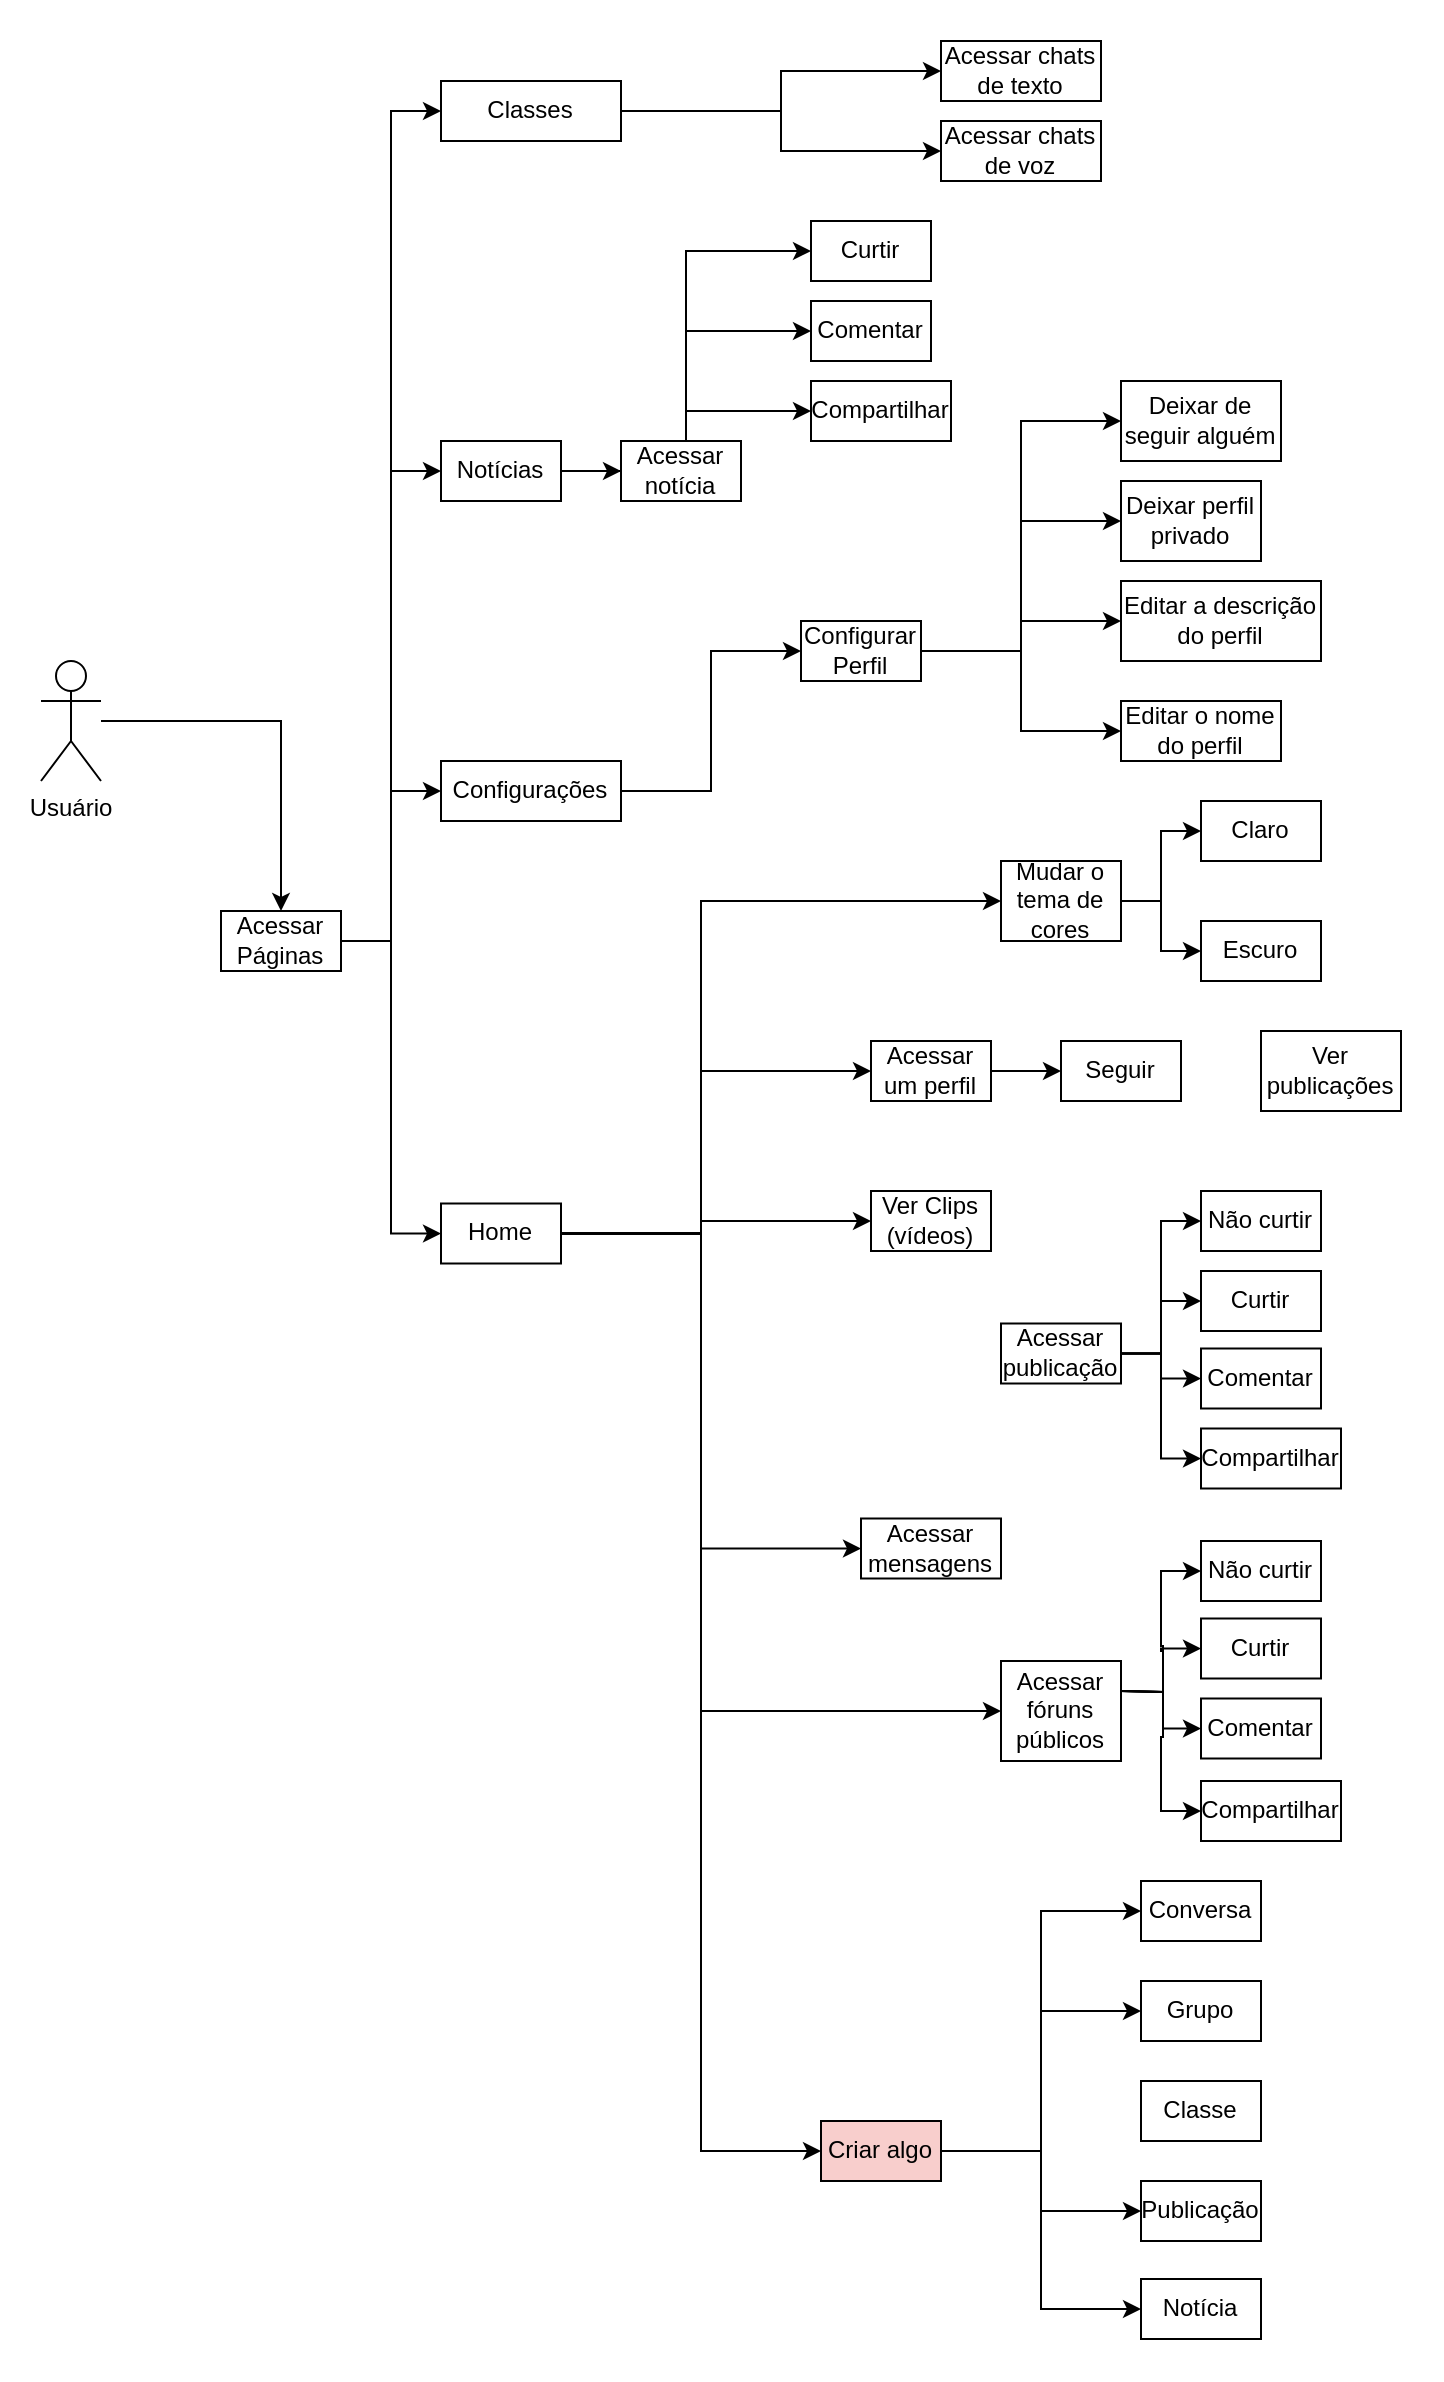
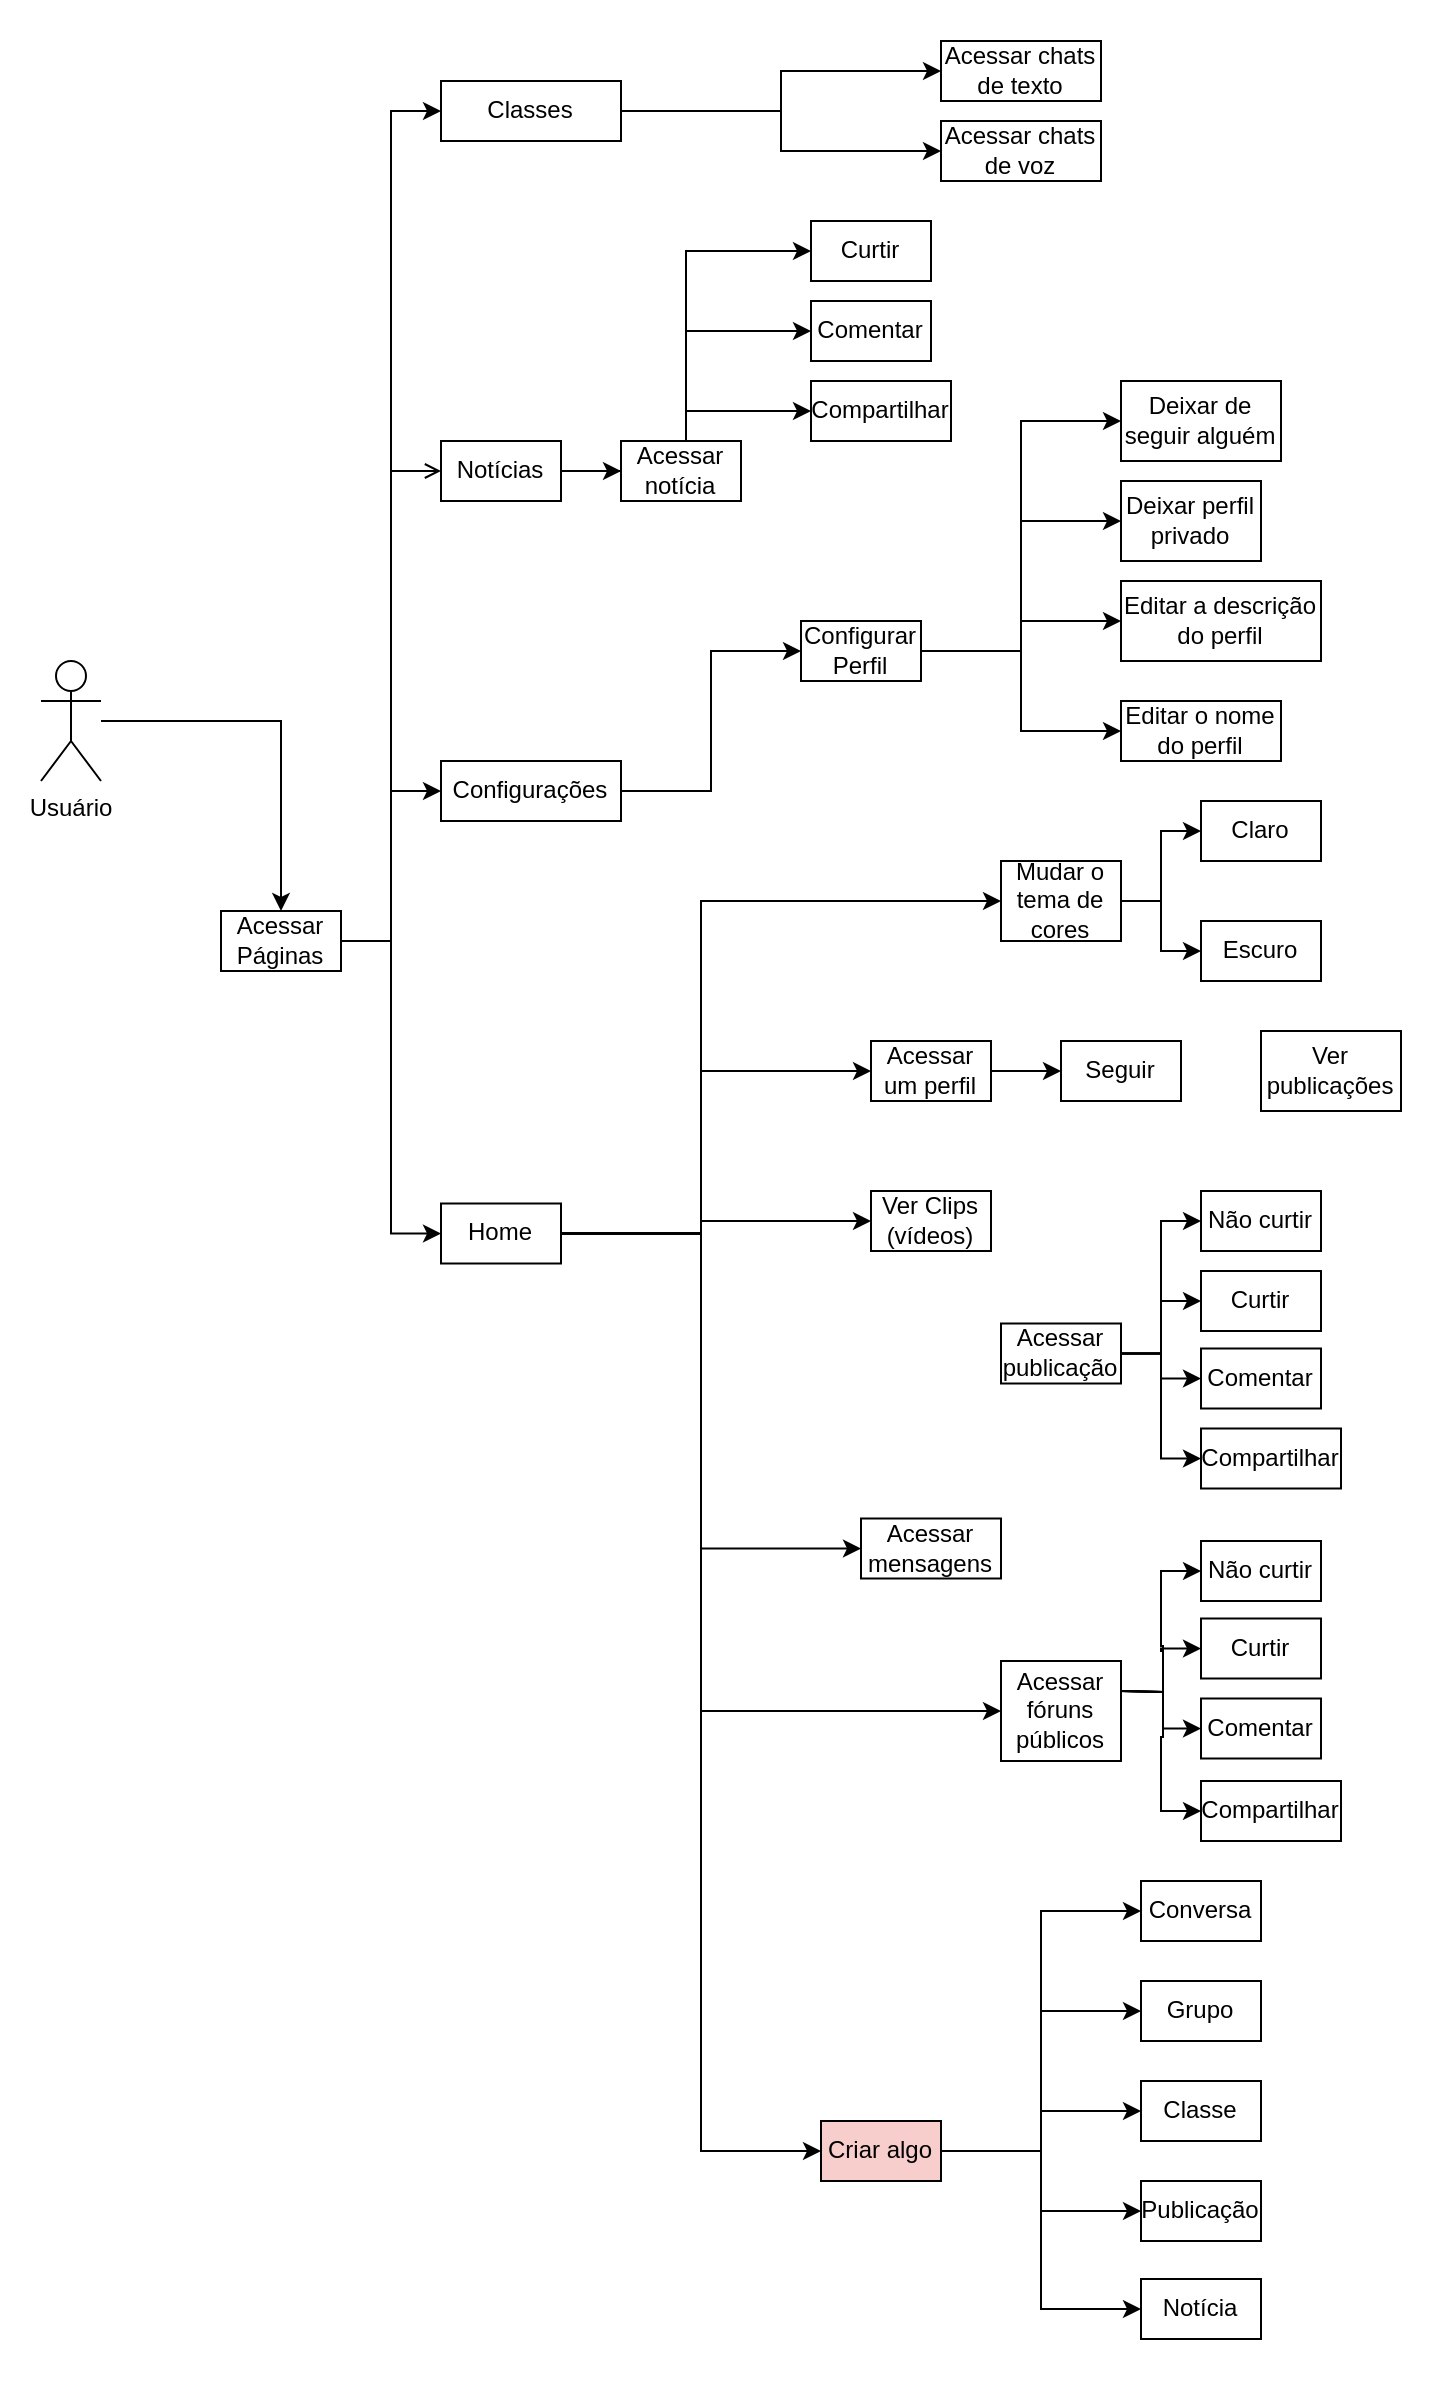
(426, 471) -> (429, 471)
none -> (1086, 2111)
